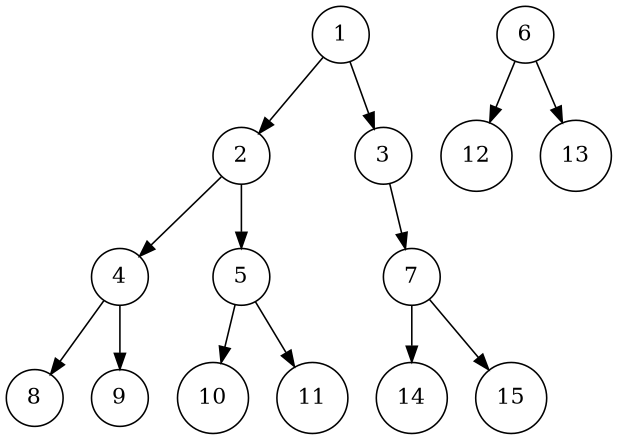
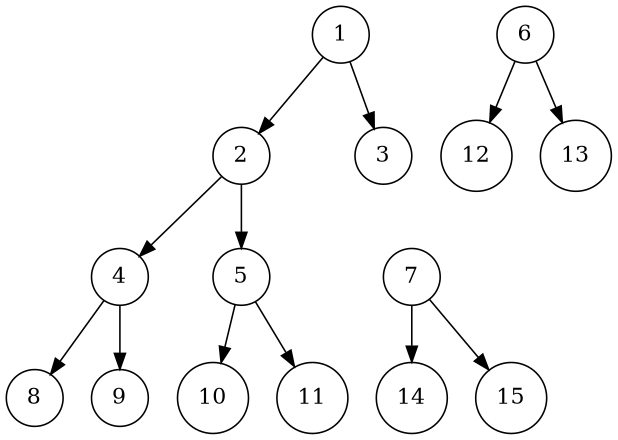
(396, 208) -> none
